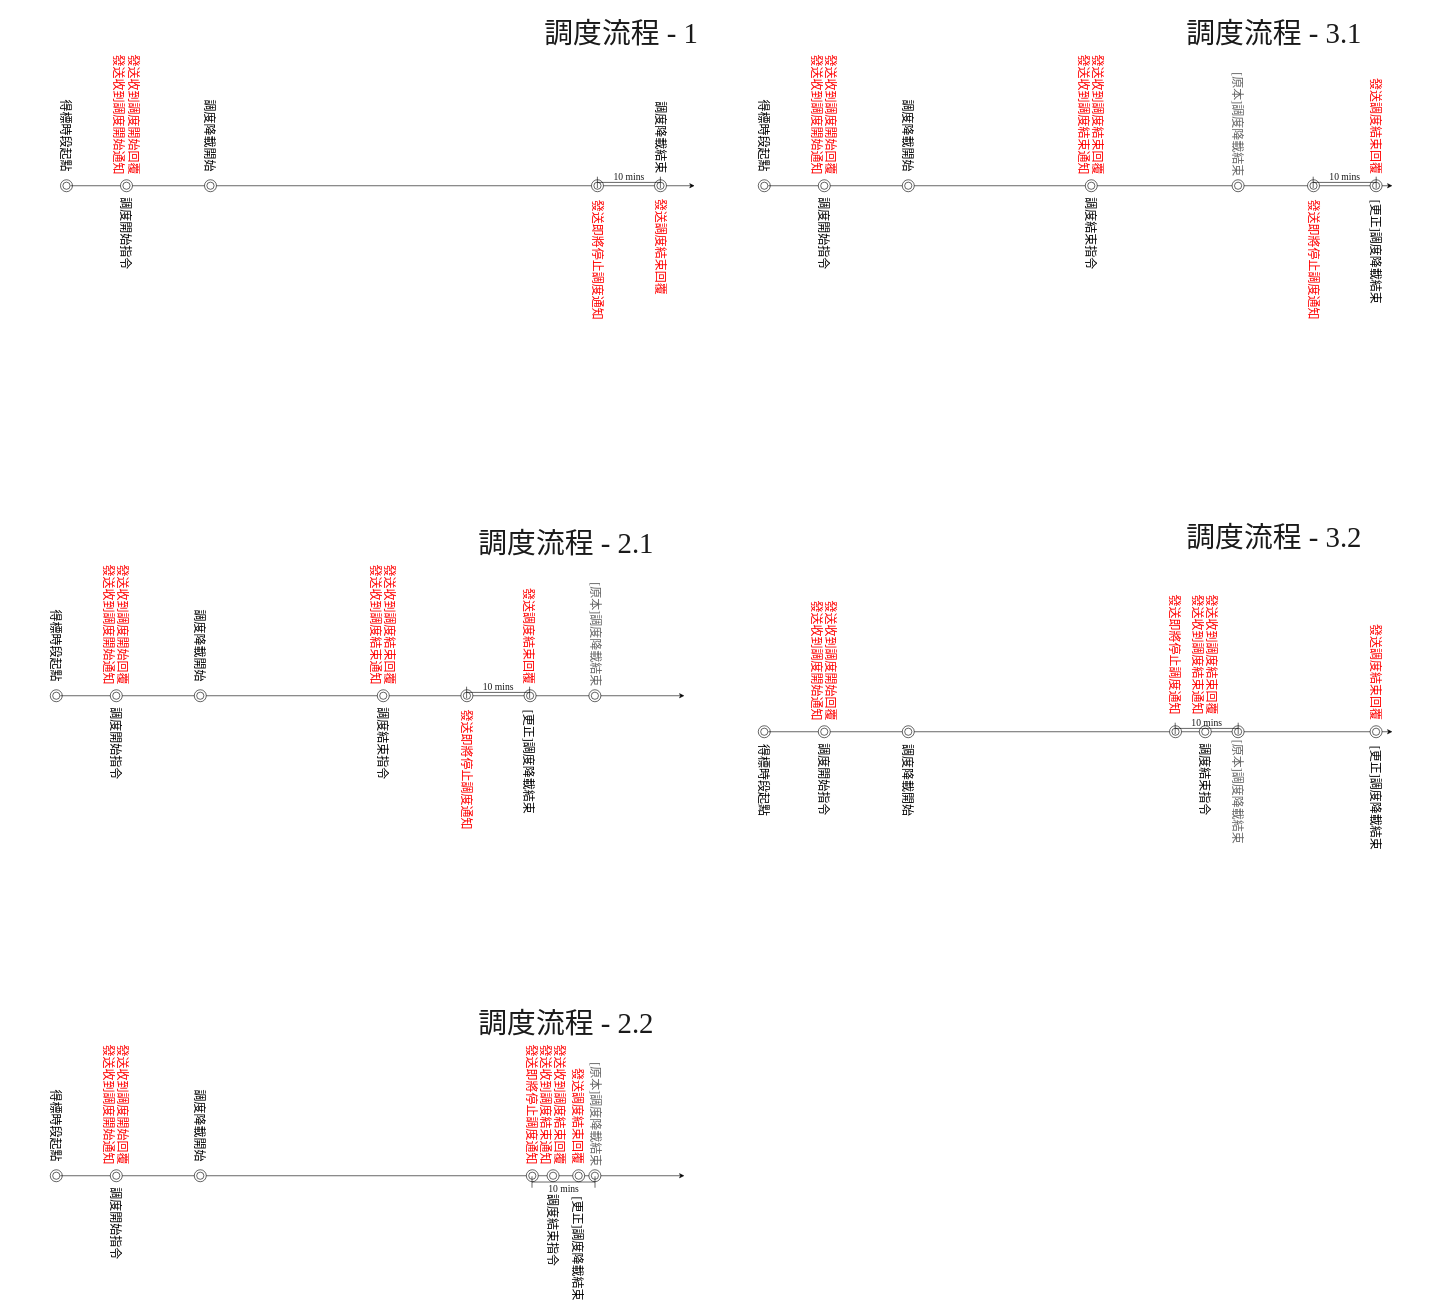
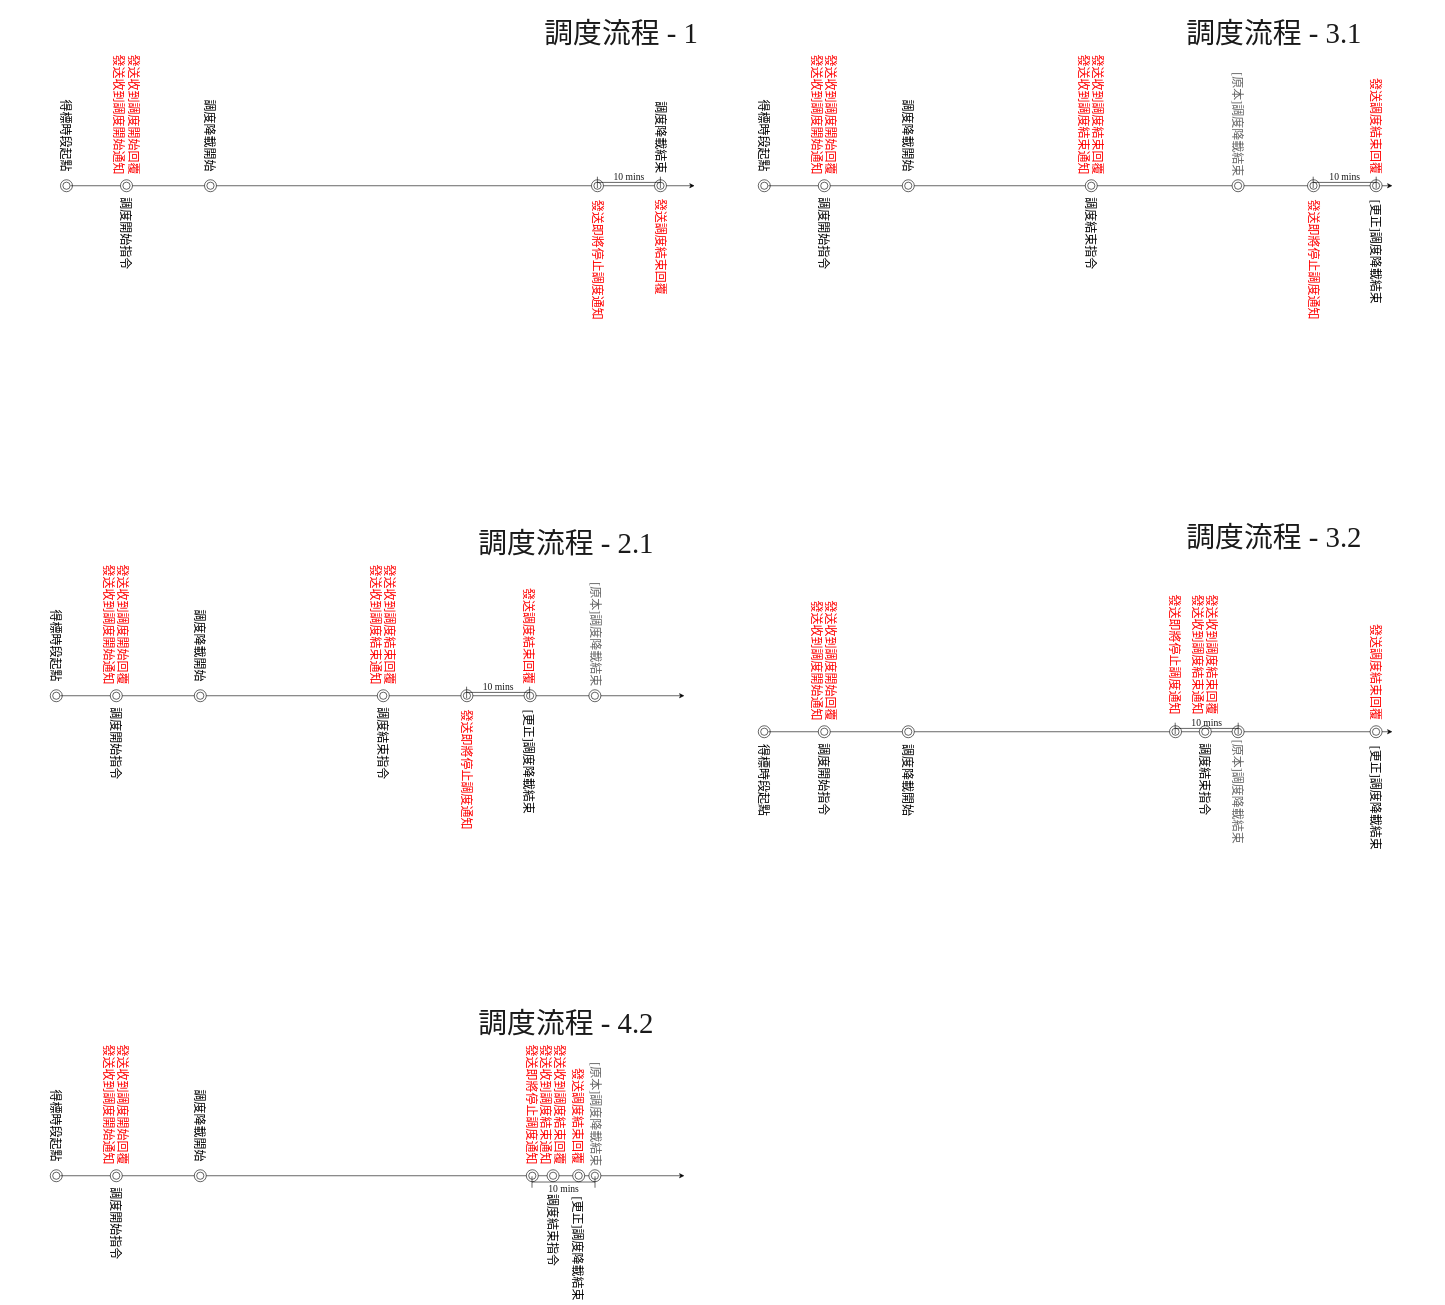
(566, 1023) -> (566, 1023)
